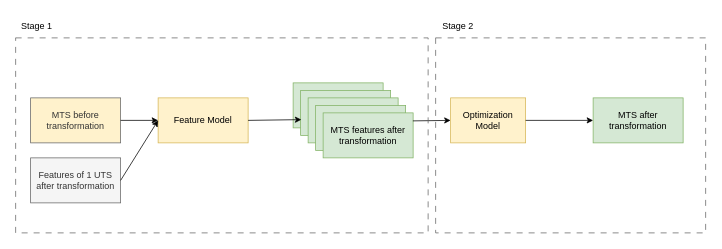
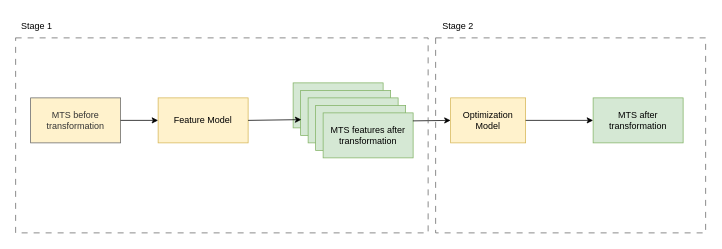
(138, 153) -> none
(75, 180) -> none
